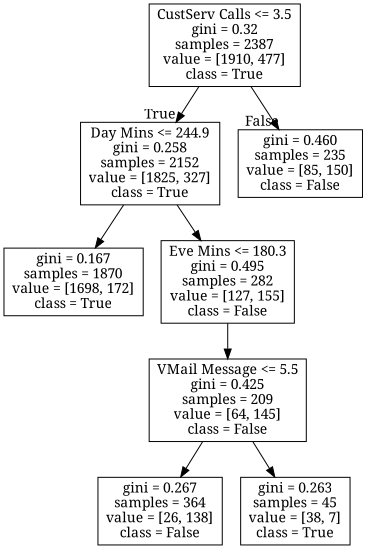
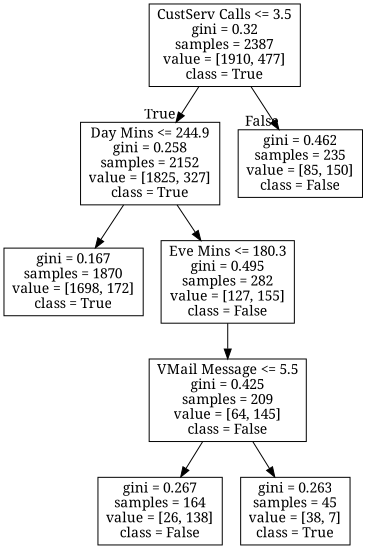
(300, 164) -> (300, 164)
(160, 511) -> (160, 511)
